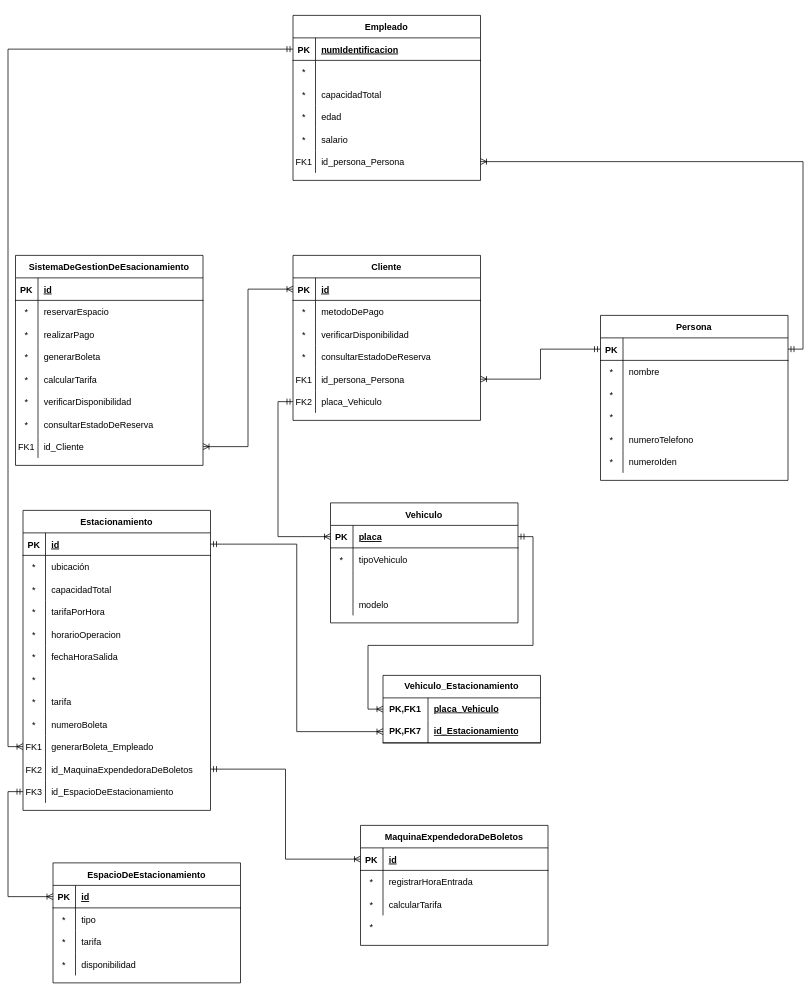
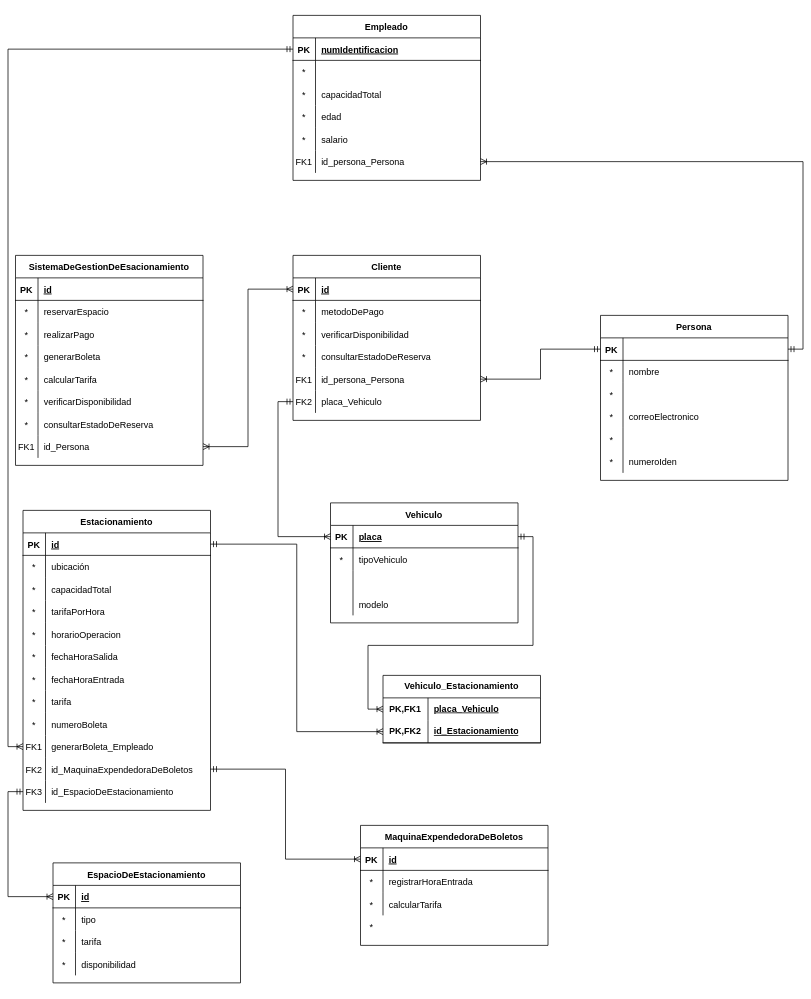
none -> (705, 417)
(705, 439) -> none
(65, 447) -> (68, 447)
none -> (128, 679)
(405, 732) -> (405, 732)
